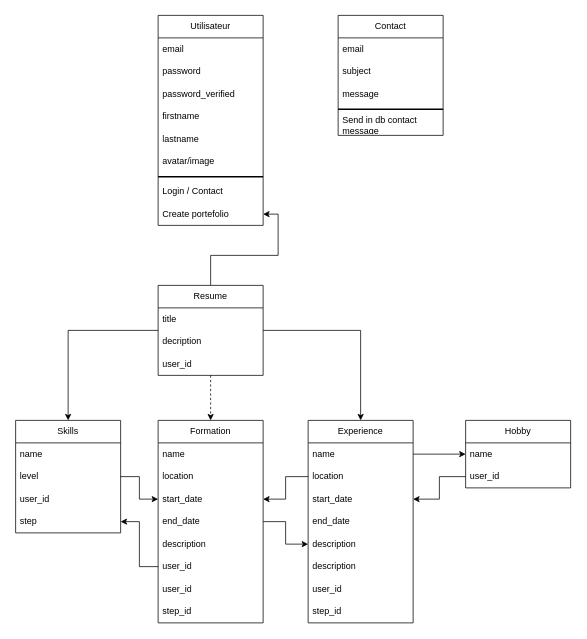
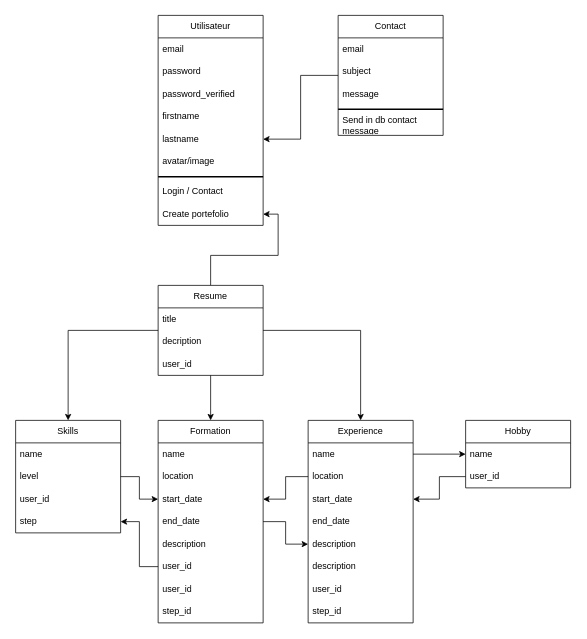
none -> (300, 91)
(210, 396) -> (210, 396)
